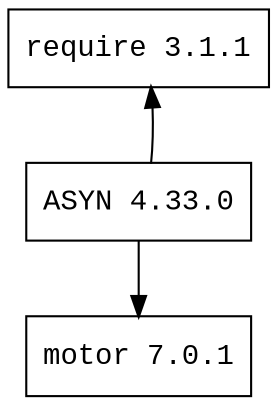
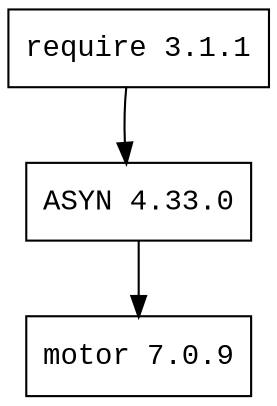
(153, 136) -> (125, 115)
(139, 356) -> (139, 356)
